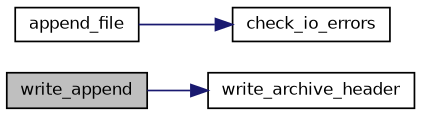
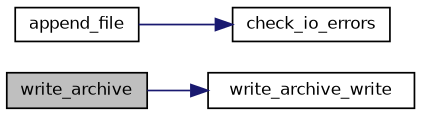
(77, 91) -> (77, 91)
(311, 91) -> (311, 91)
